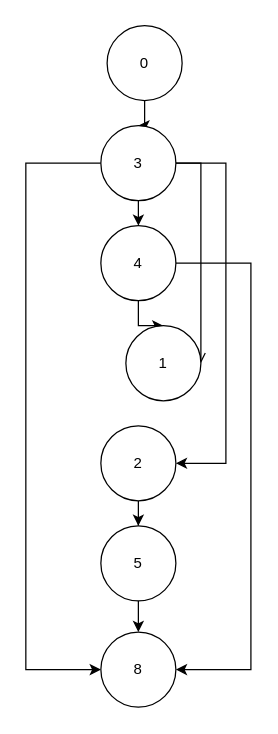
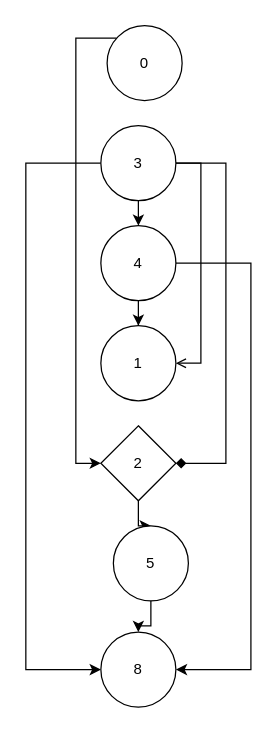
(144, 114) -> none
none -> (76, 239)
(163, 363) -> (138, 363)
(138, 463) -> (138, 463)
(186, 463) -> (186, 463)
(138, 563) -> (151, 563)
